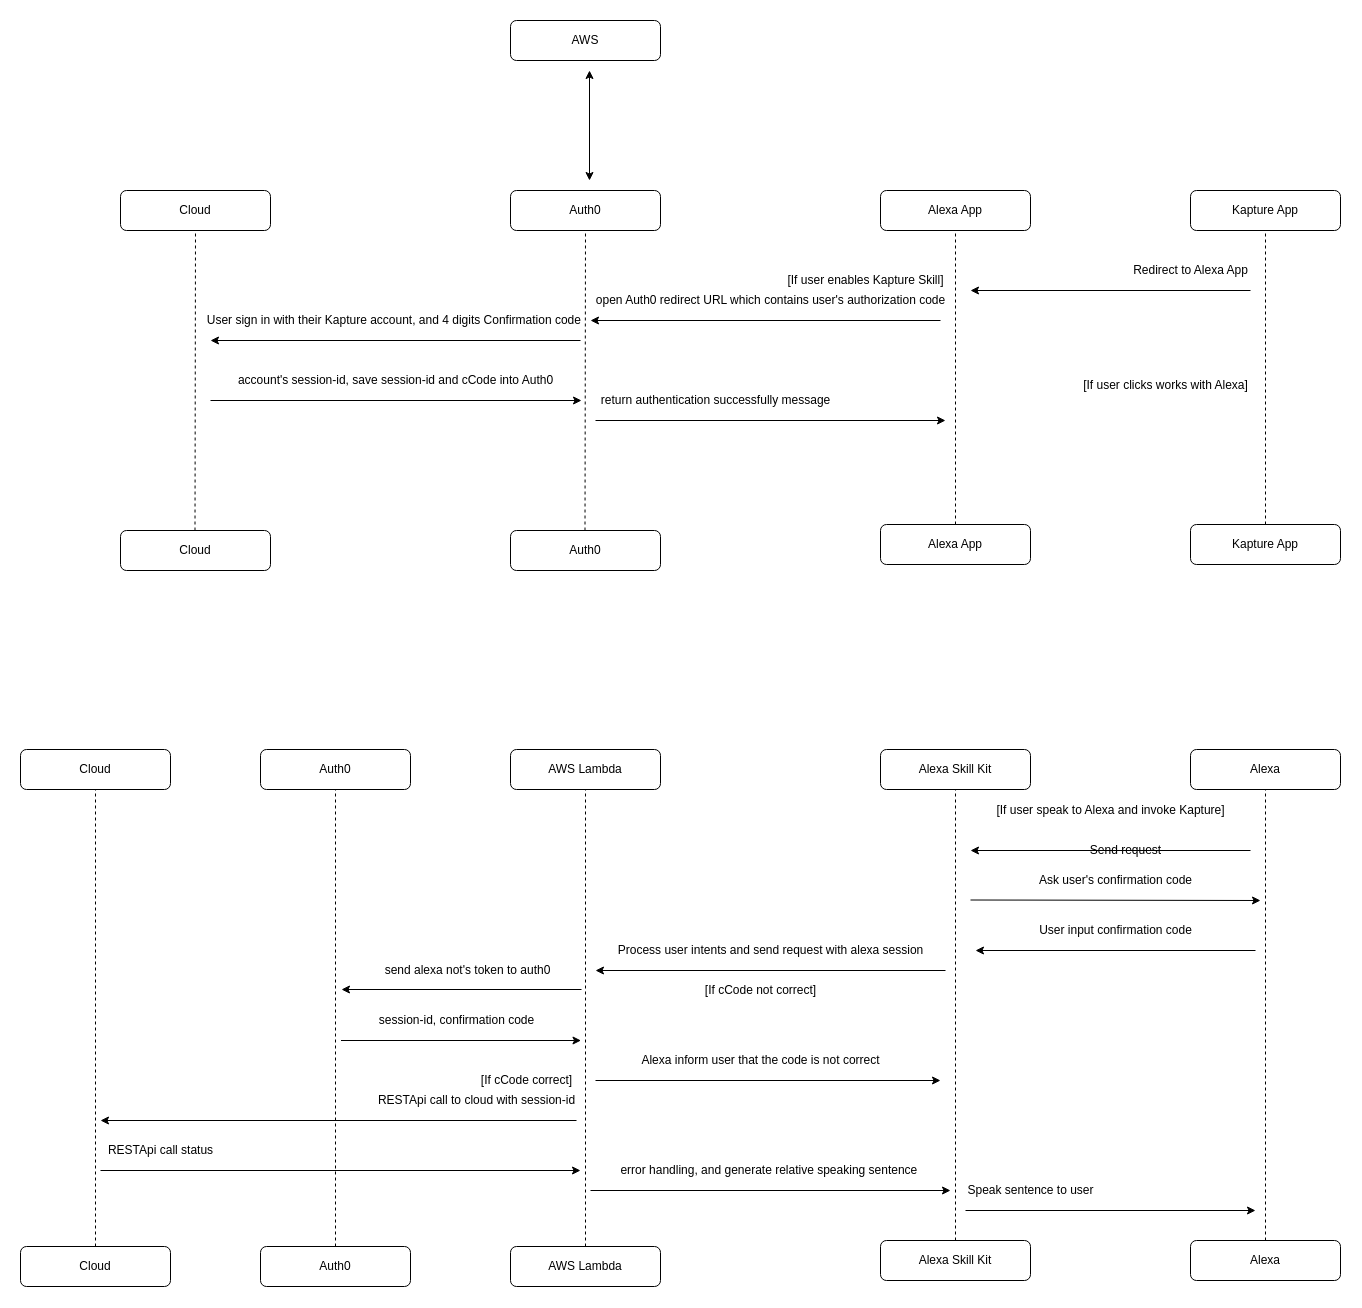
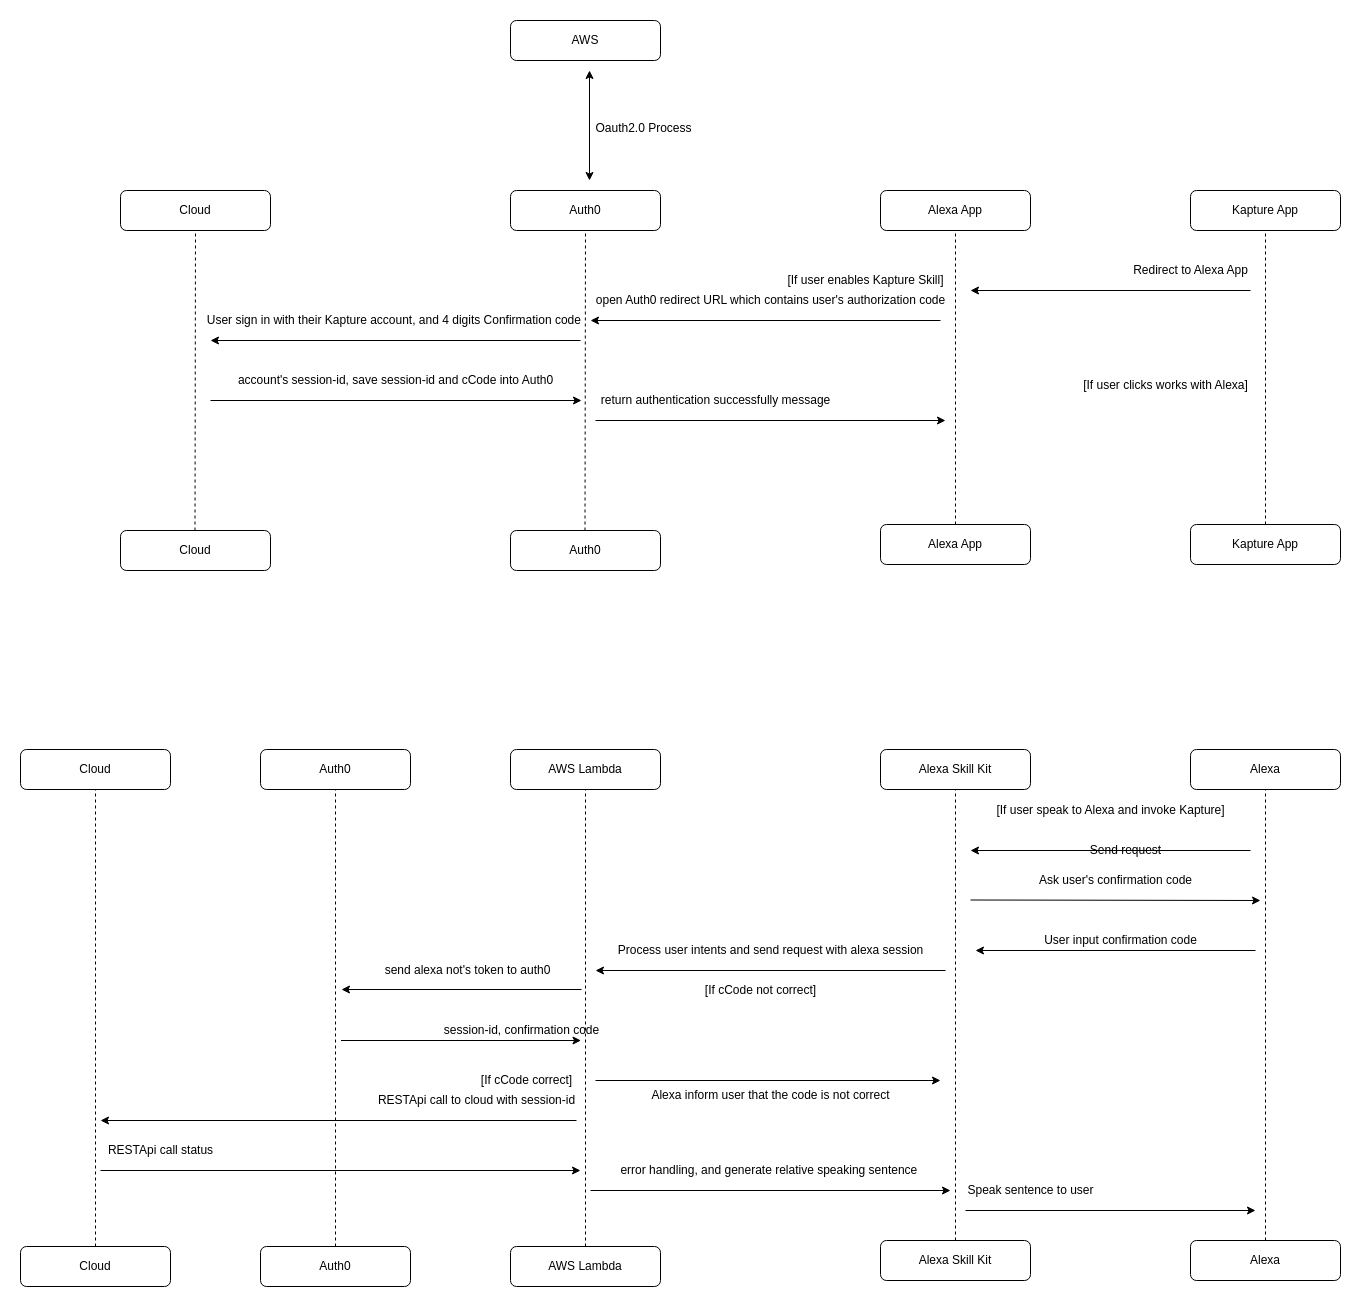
none -> (644, 129)
(1116, 931) -> (1121, 941)
(457, 1021) -> (522, 1031)
(761, 1061) -> (771, 1096)
